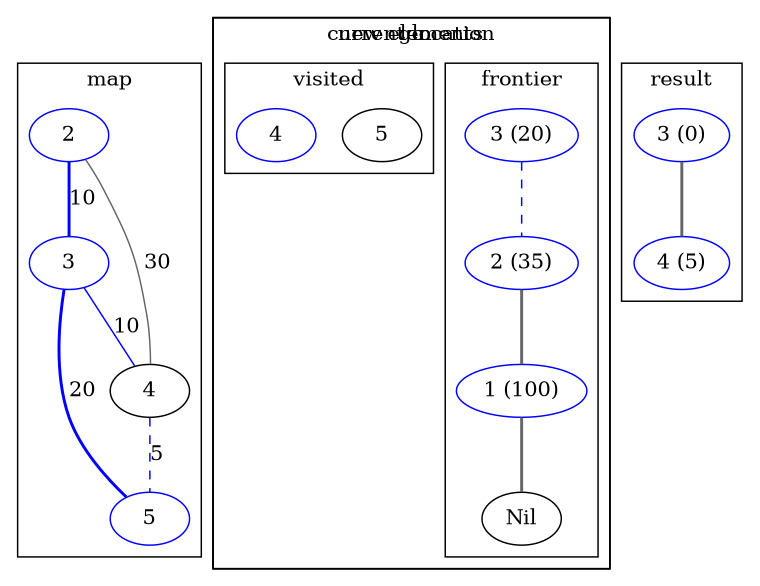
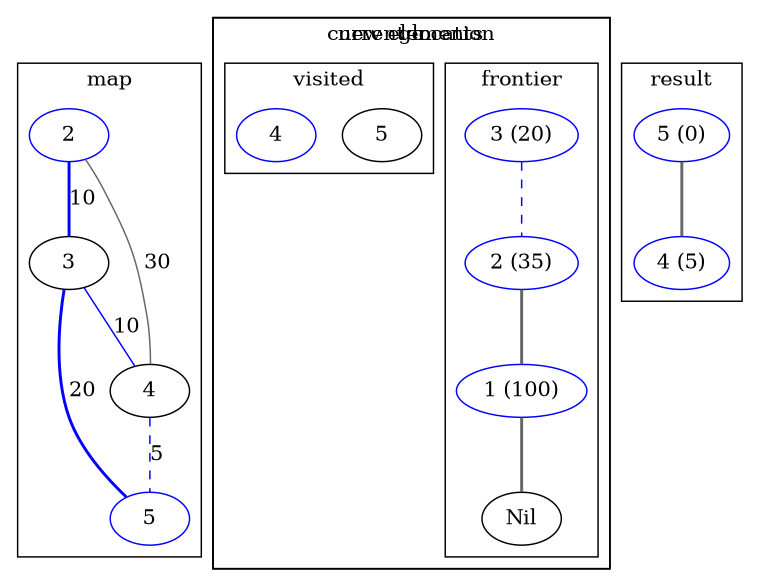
(682, 135) -> (682, 135)
(69, 263) -> (69, 263)
